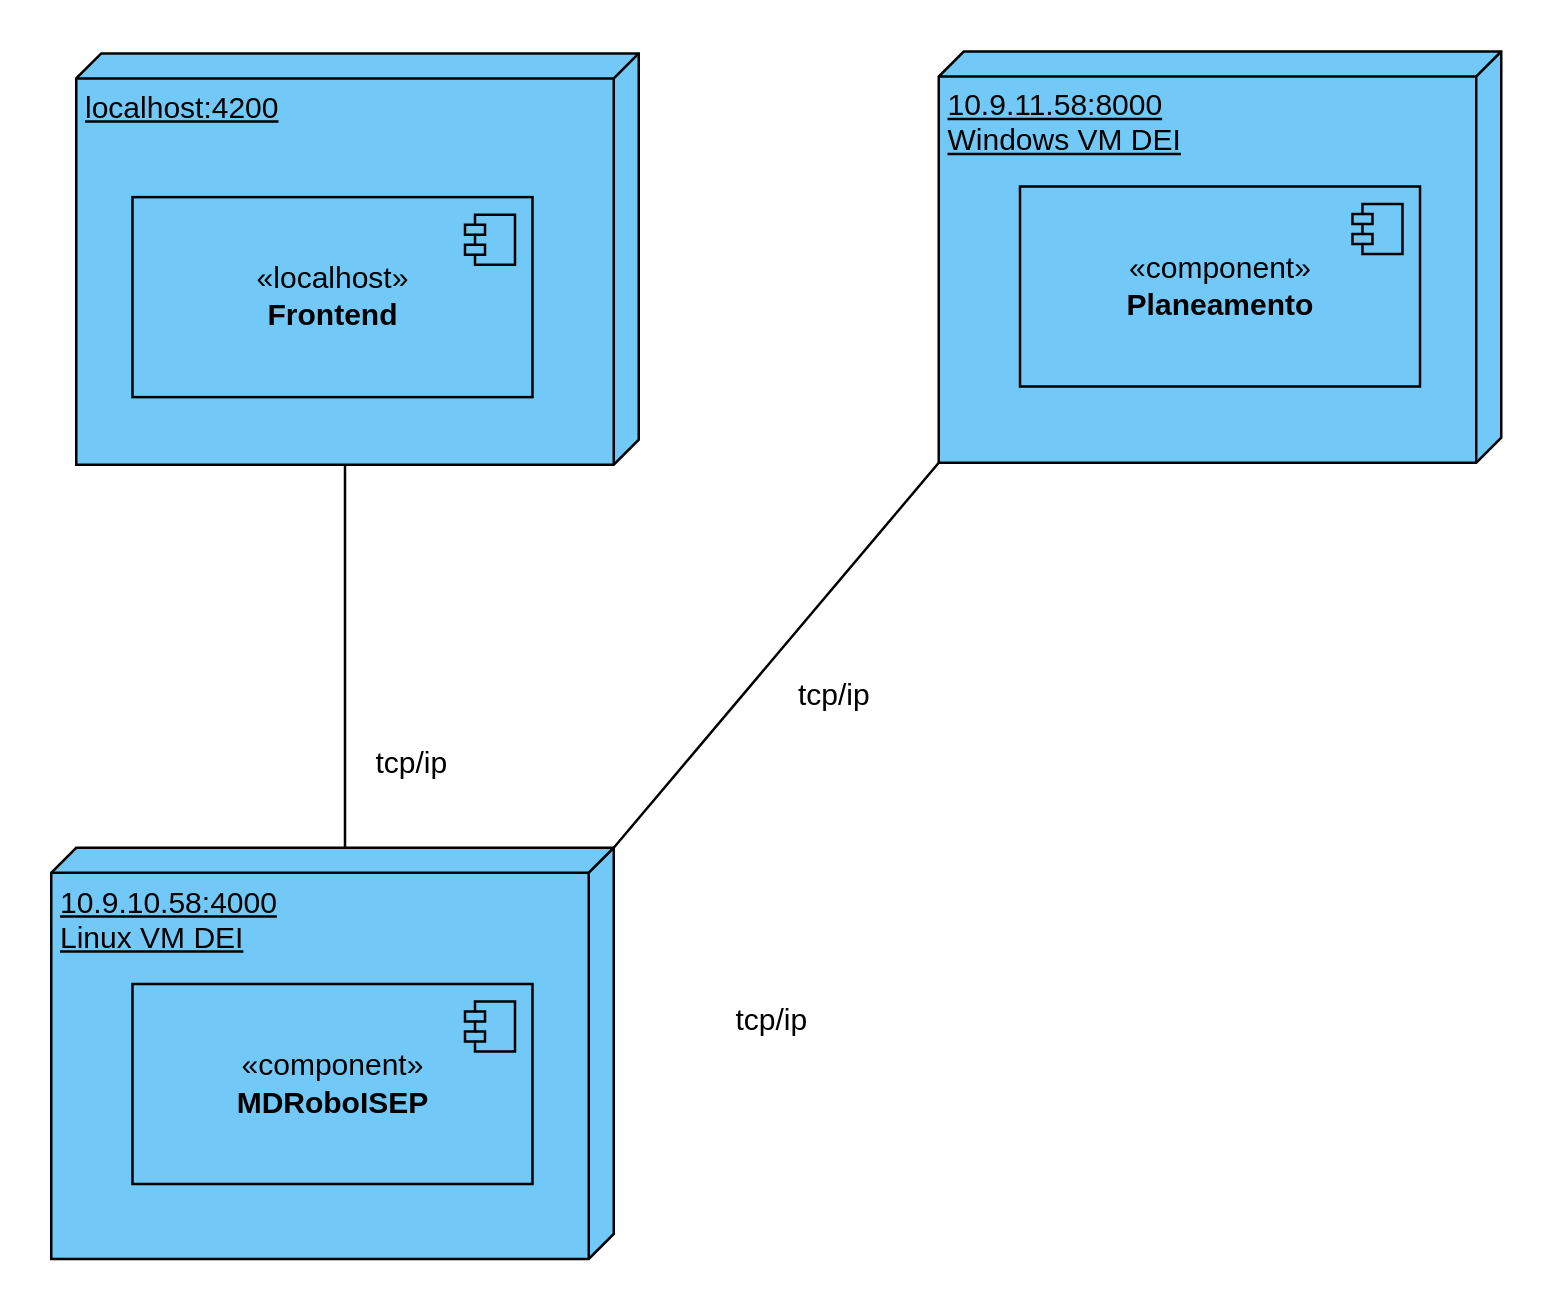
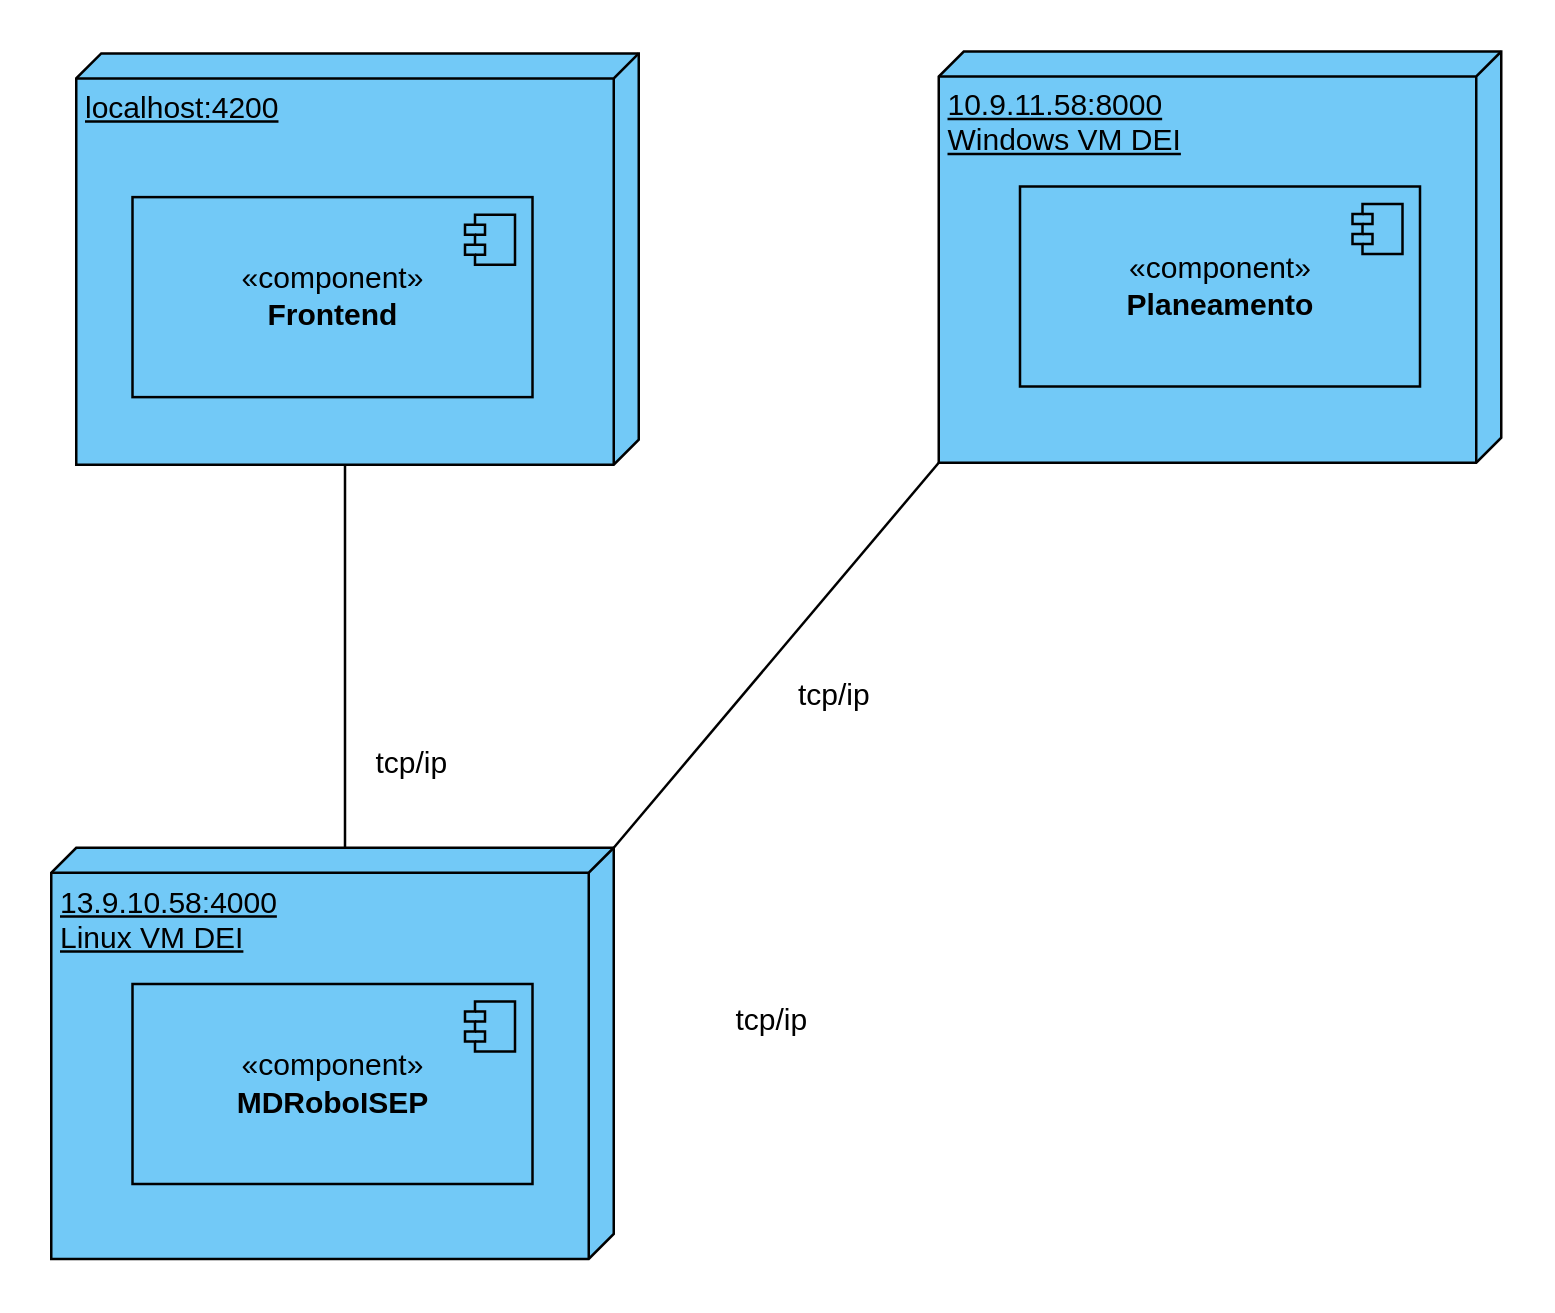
(334, 296) -> (334, 296)
(172, 922) -> (172, 922)
